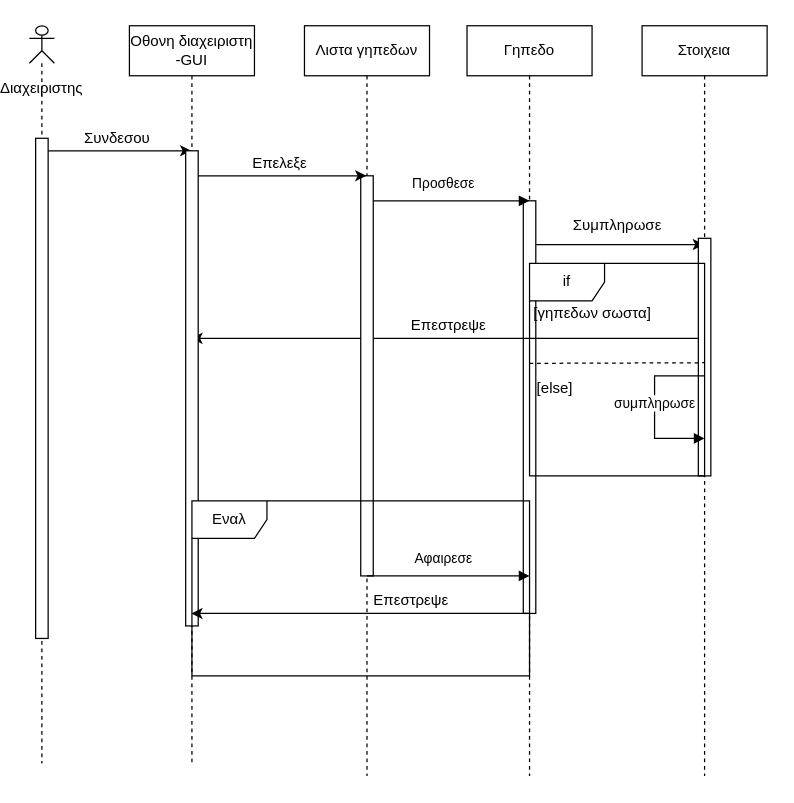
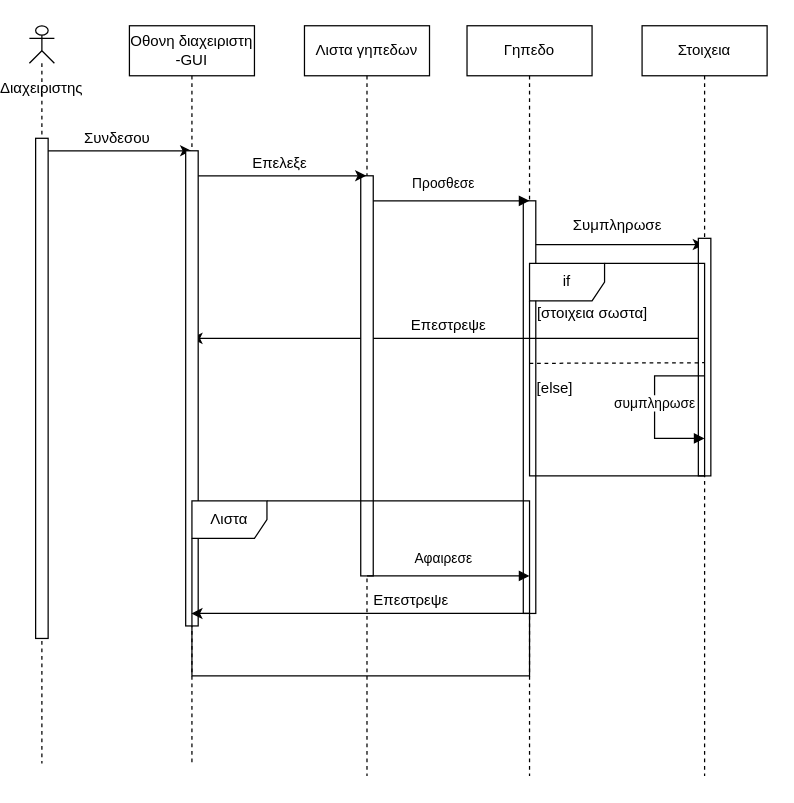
(593, 313) -> (593, 313)
(229, 519) -> (229, 519)
